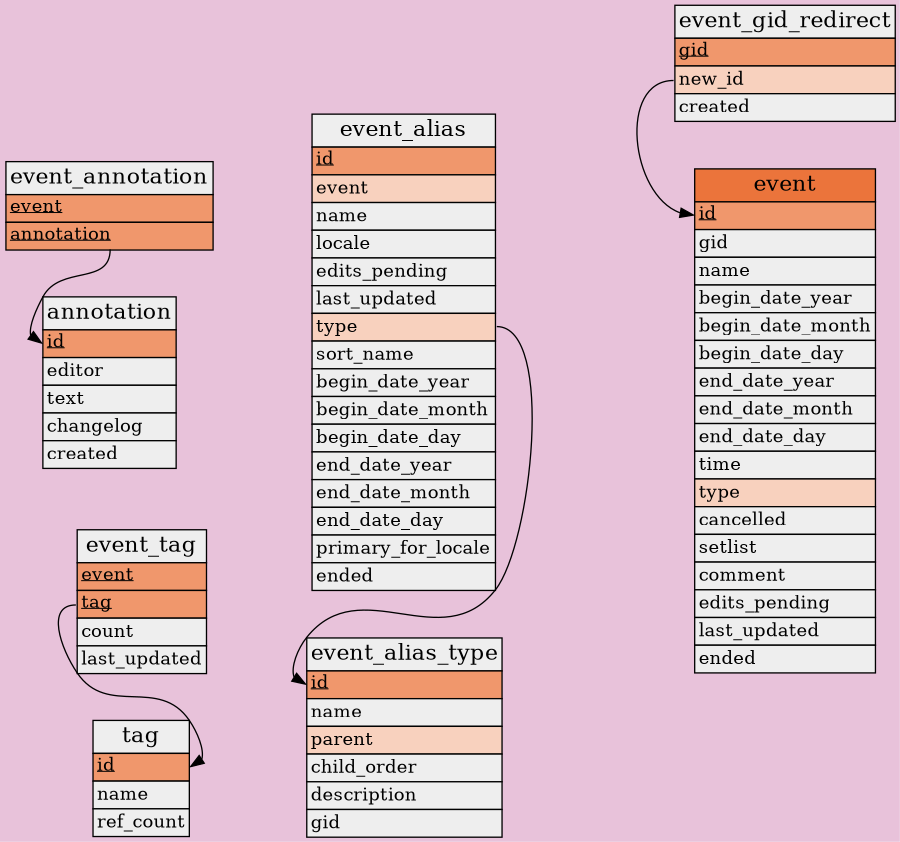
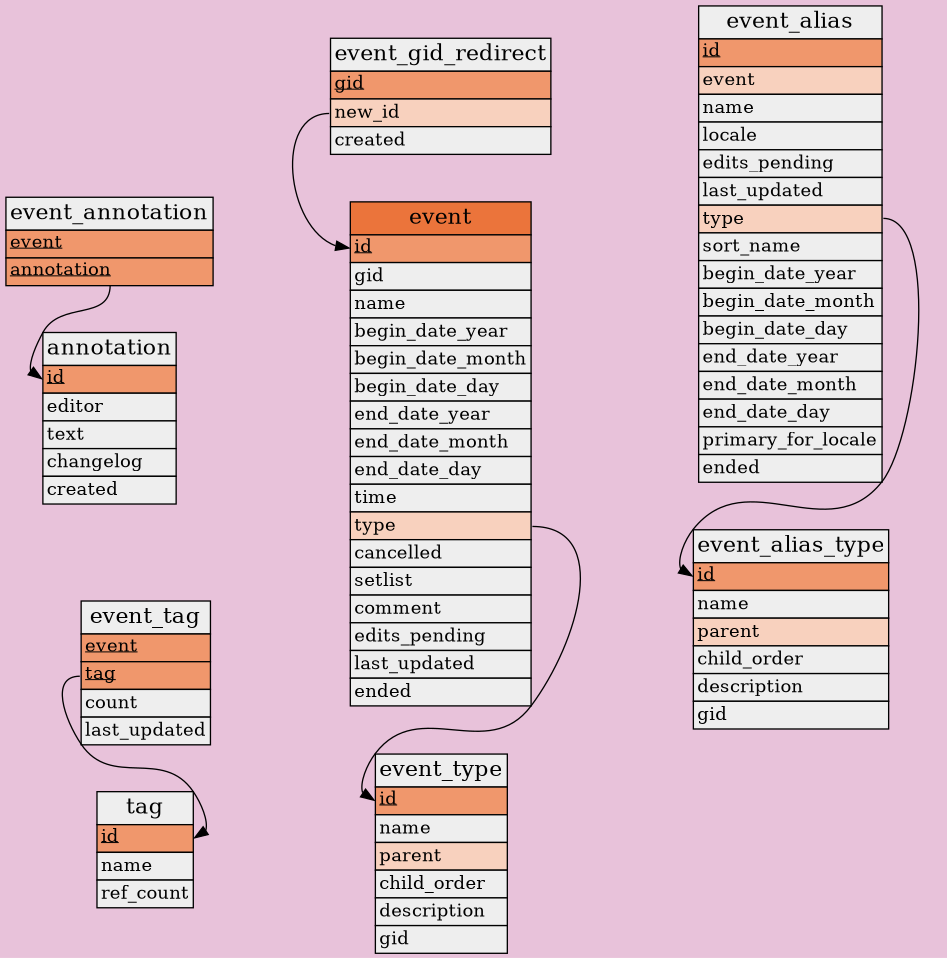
none -> (441, 853)
